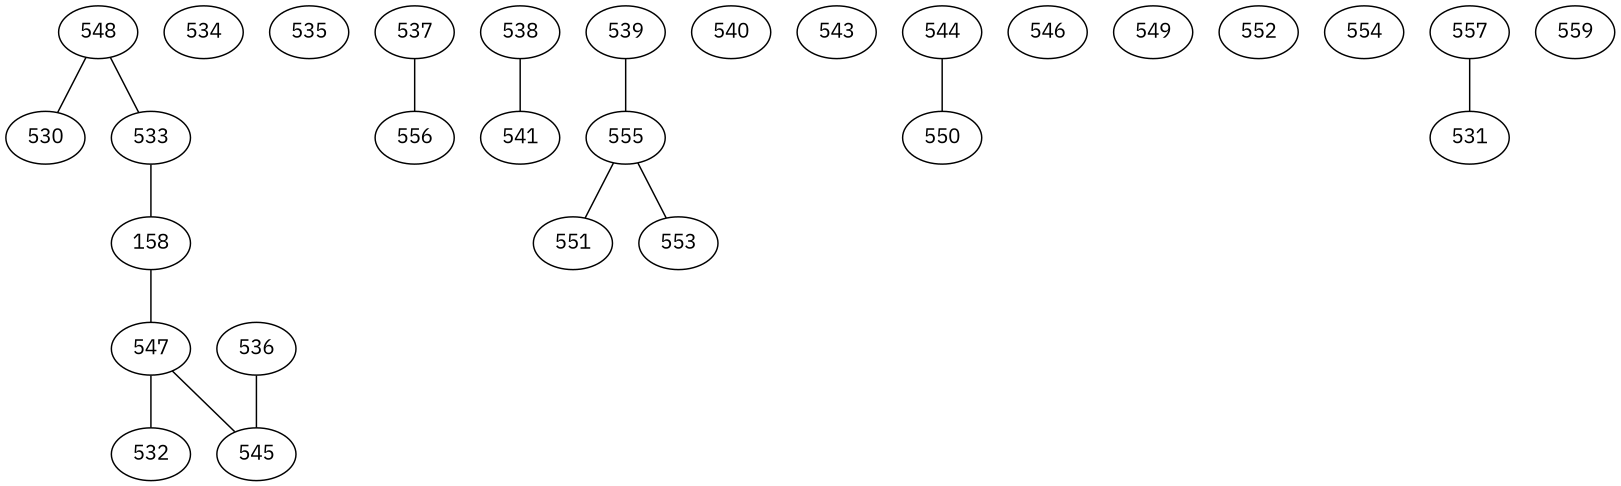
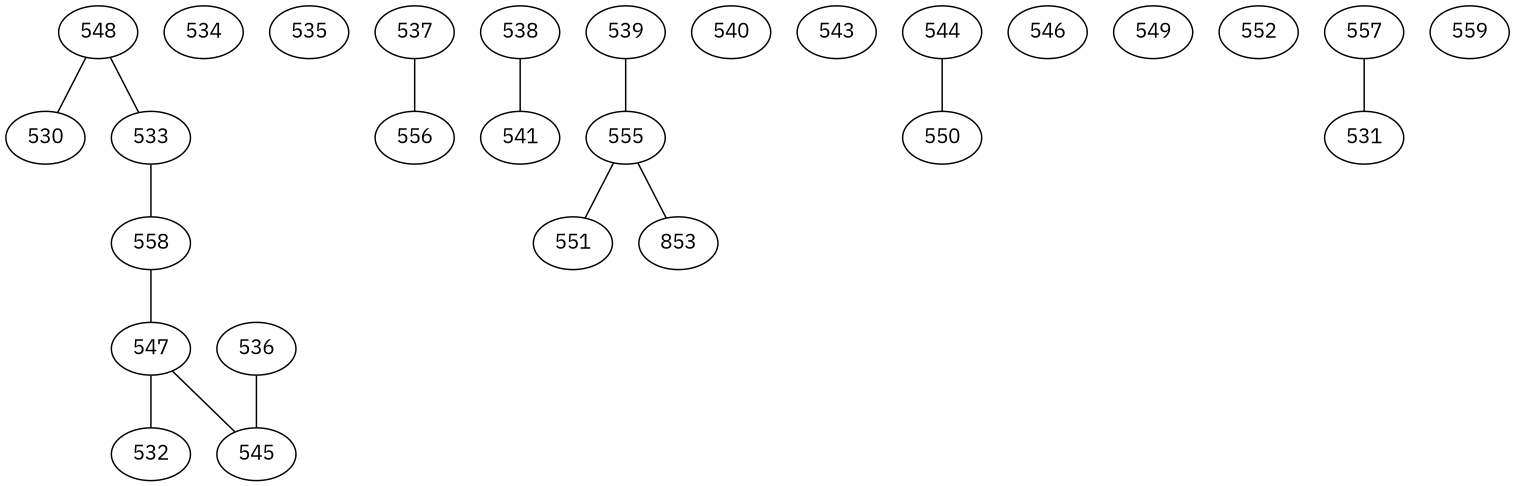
(1364, 32) -> none
(151, 243) -> (151, 243)
(678, 243) -> (678, 243)
